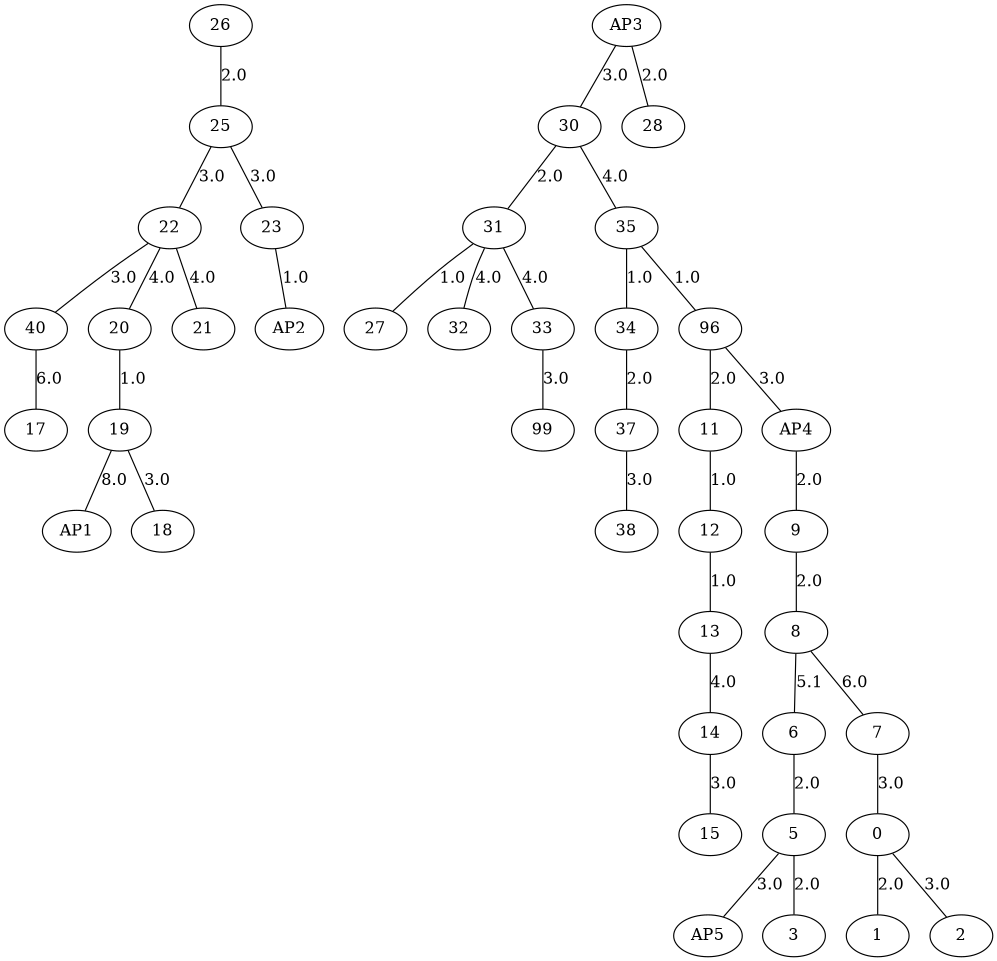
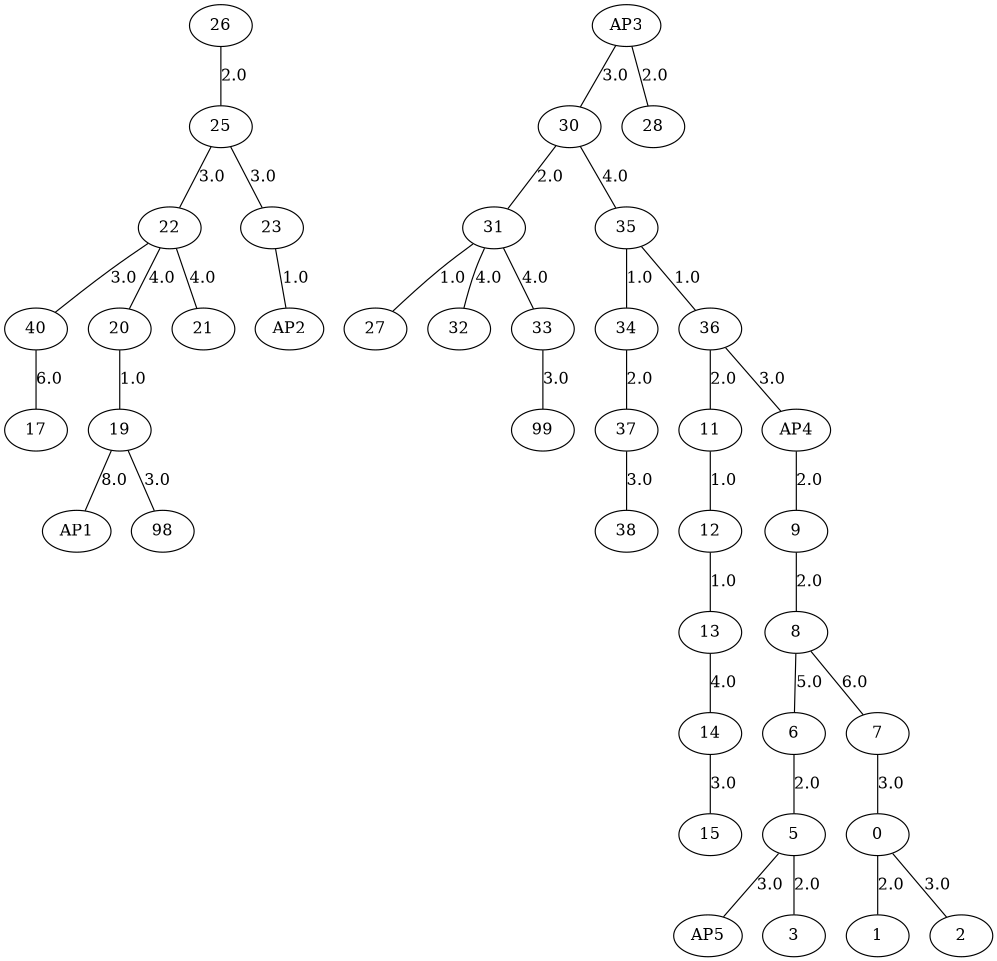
(710, 329) -> (710, 329)
(163, 531) -> (163, 531)
(810, 683) -> (810, 683)
